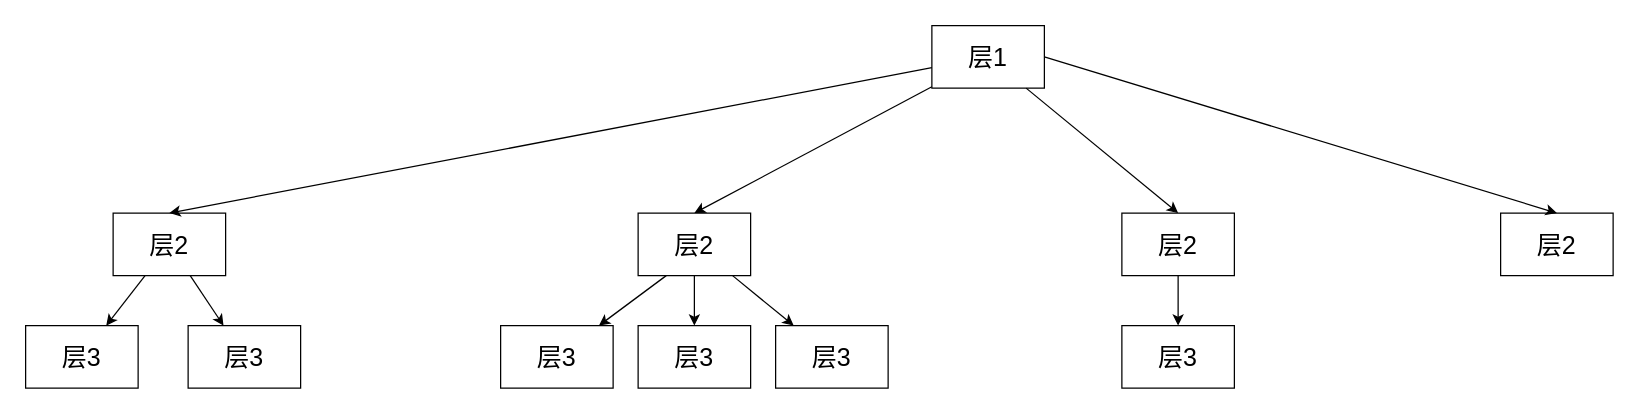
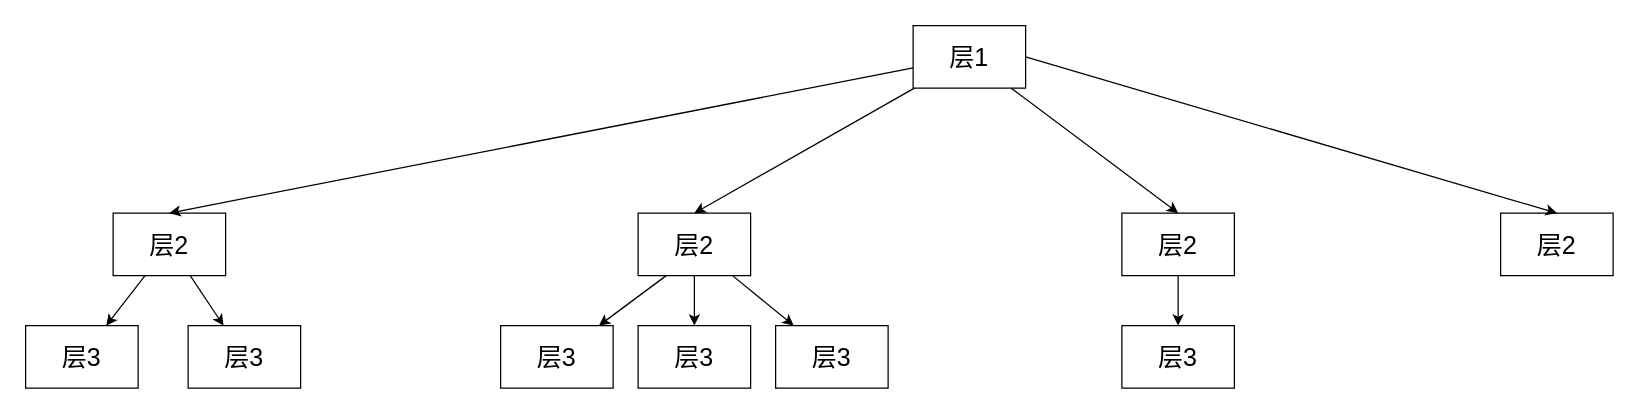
(988, 57) -> (969, 57)
